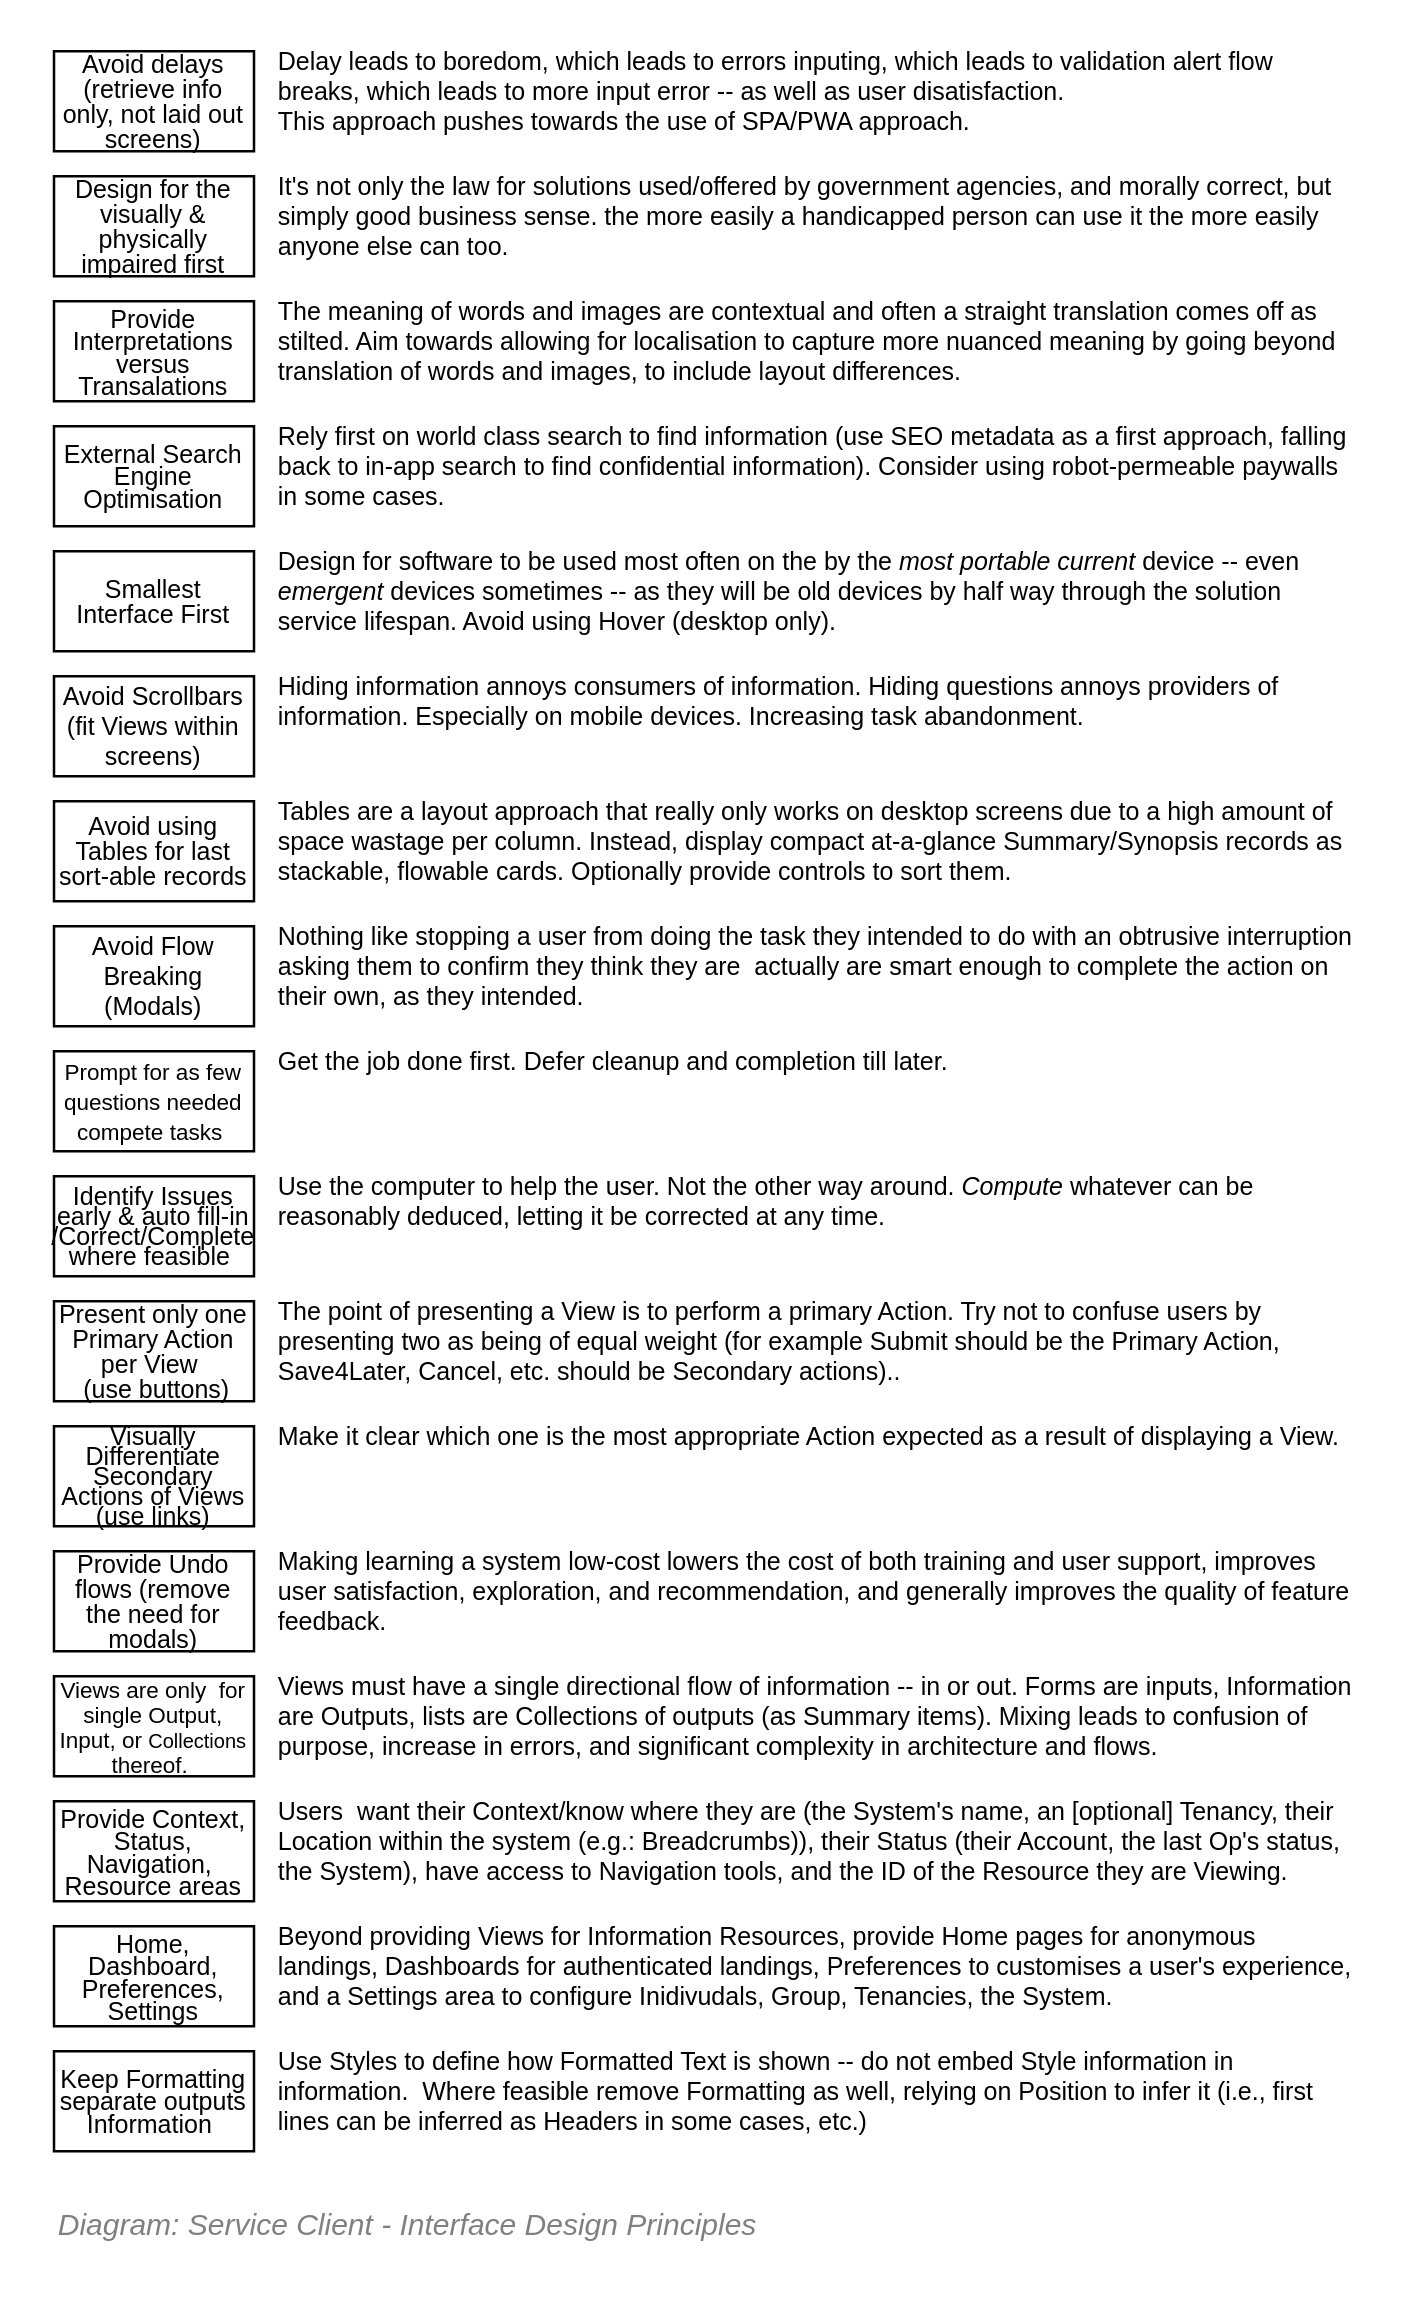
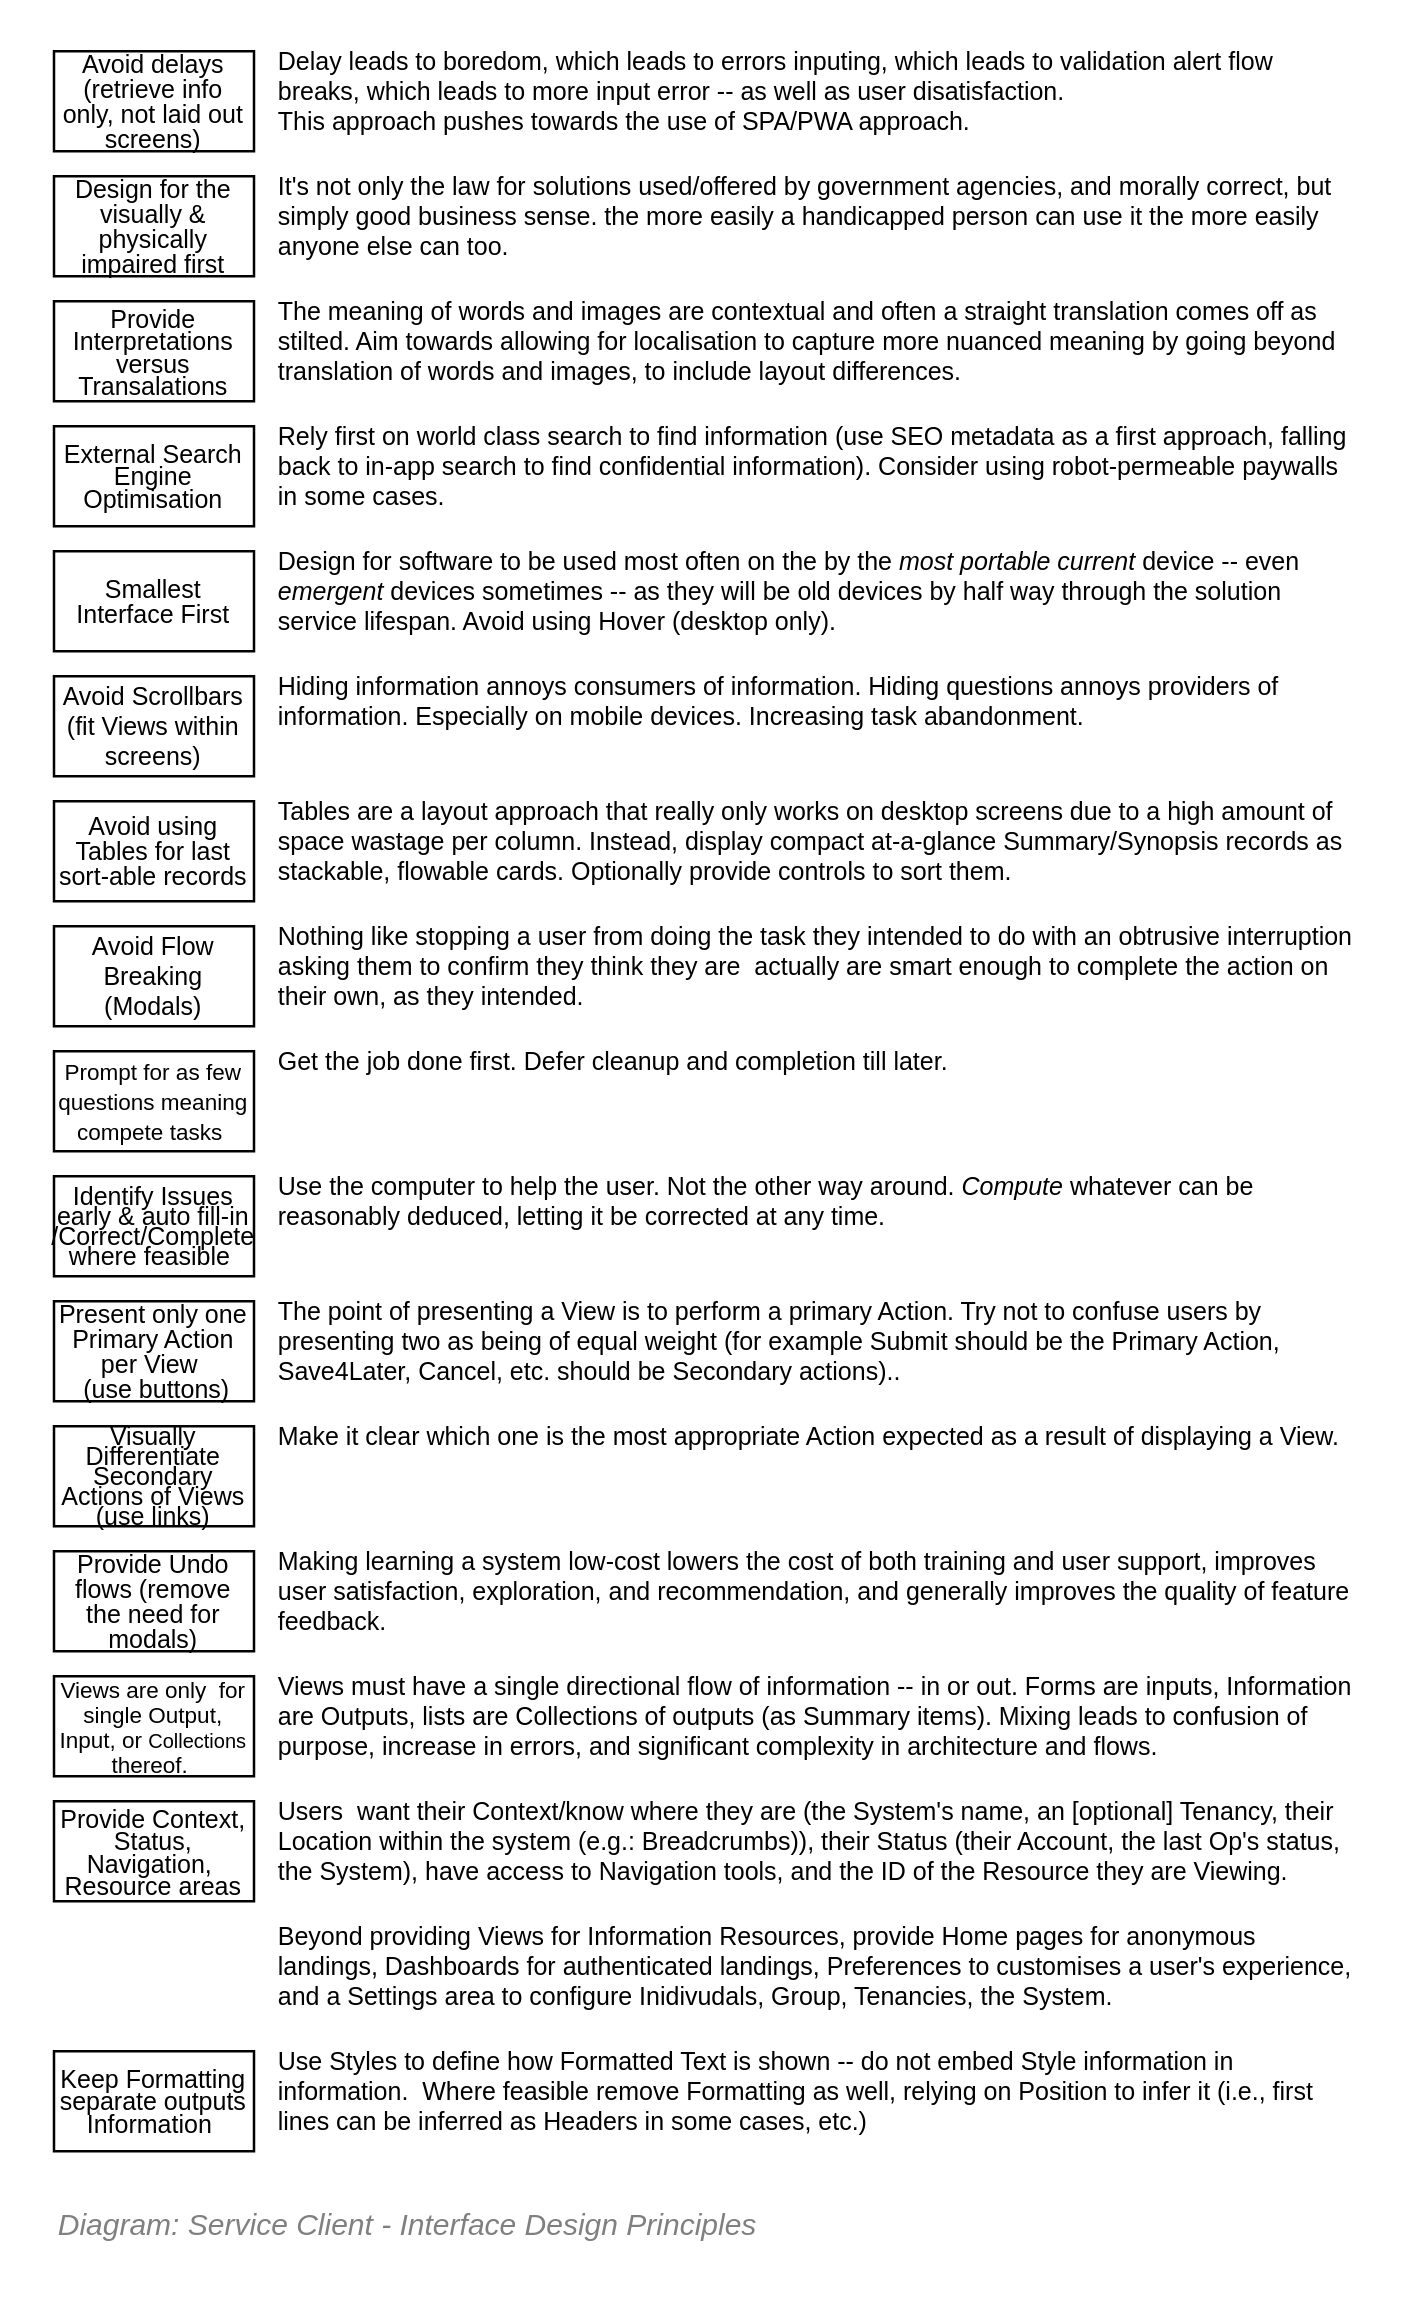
(154, 1101) -> (154, 1101)
(154, 1976) -> none
